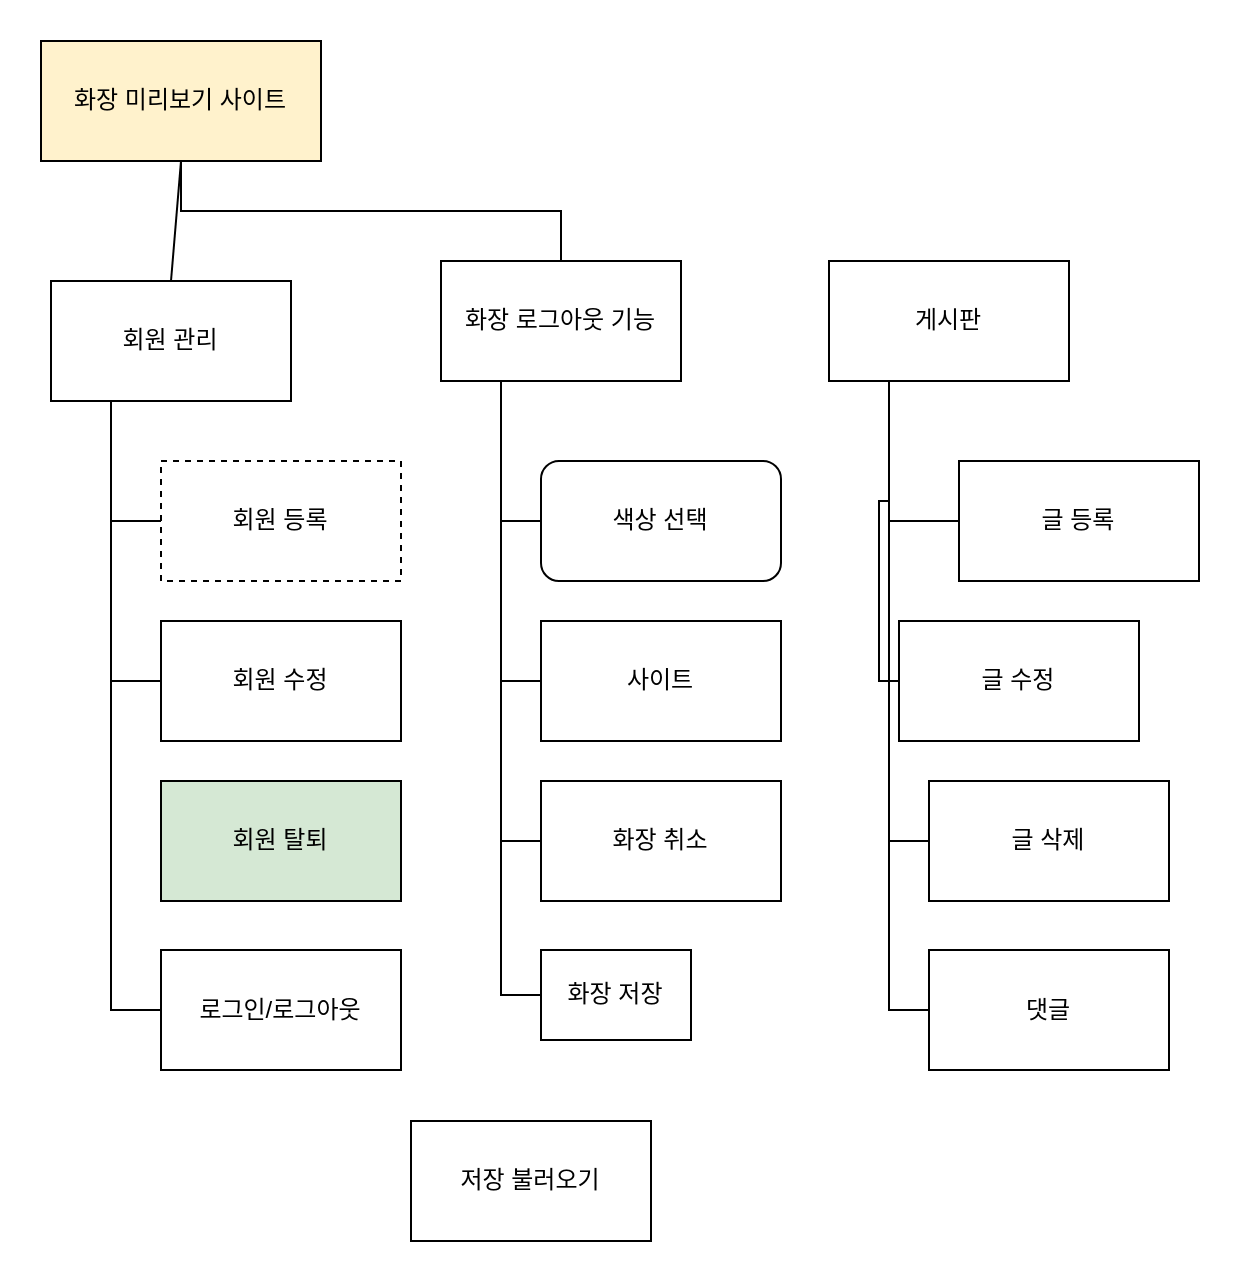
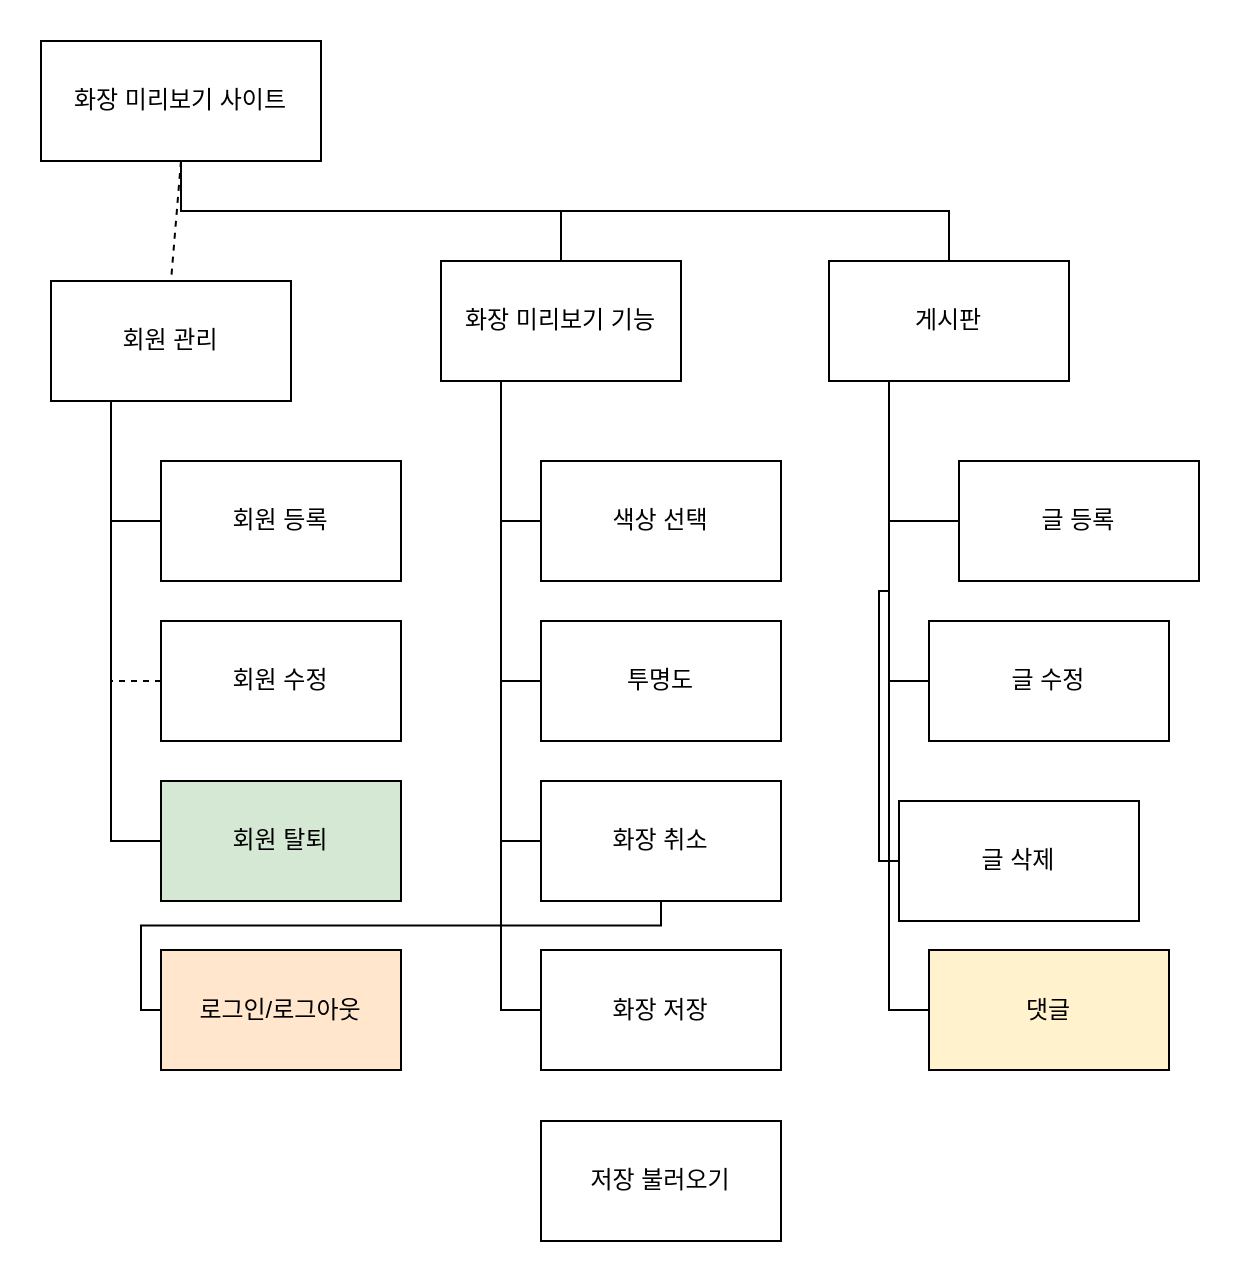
(181, 101) -> (181, 101)
none -> (781, 211)
(174, 242) -> (174, 242)
(561, 321) -> (561, 321)
(281, 521) -> (281, 521)
(661, 521) -> (661, 521)
(135, 681) -> (135, 681)
(661, 681) -> (661, 681)
(1019, 681) -> (1049, 681)
none -> (138, 841)
(1049, 841) -> (1019, 861)
(111, 943) -> (370, 926)
(616, 995) -> (661, 1010)
(281, 1010) -> (281, 1010)
(1049, 1010) -> (1049, 1010)
(531, 1181) -> (661, 1181)
